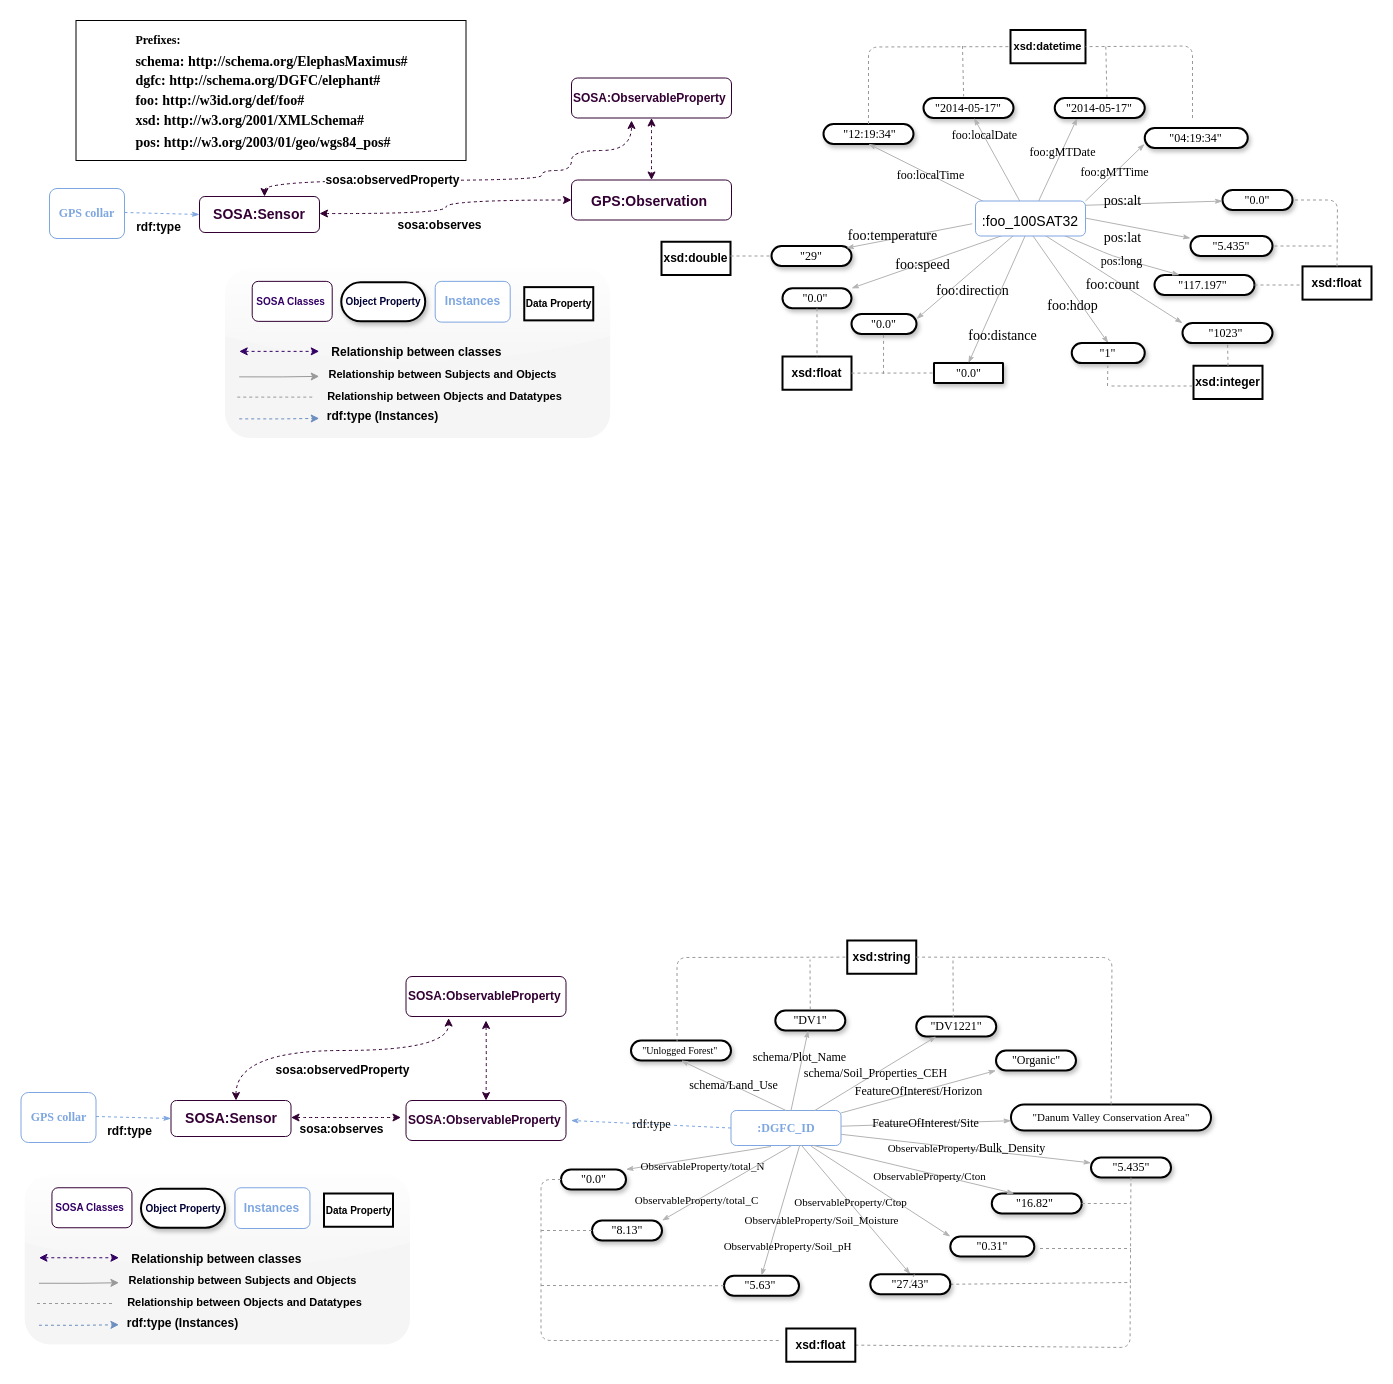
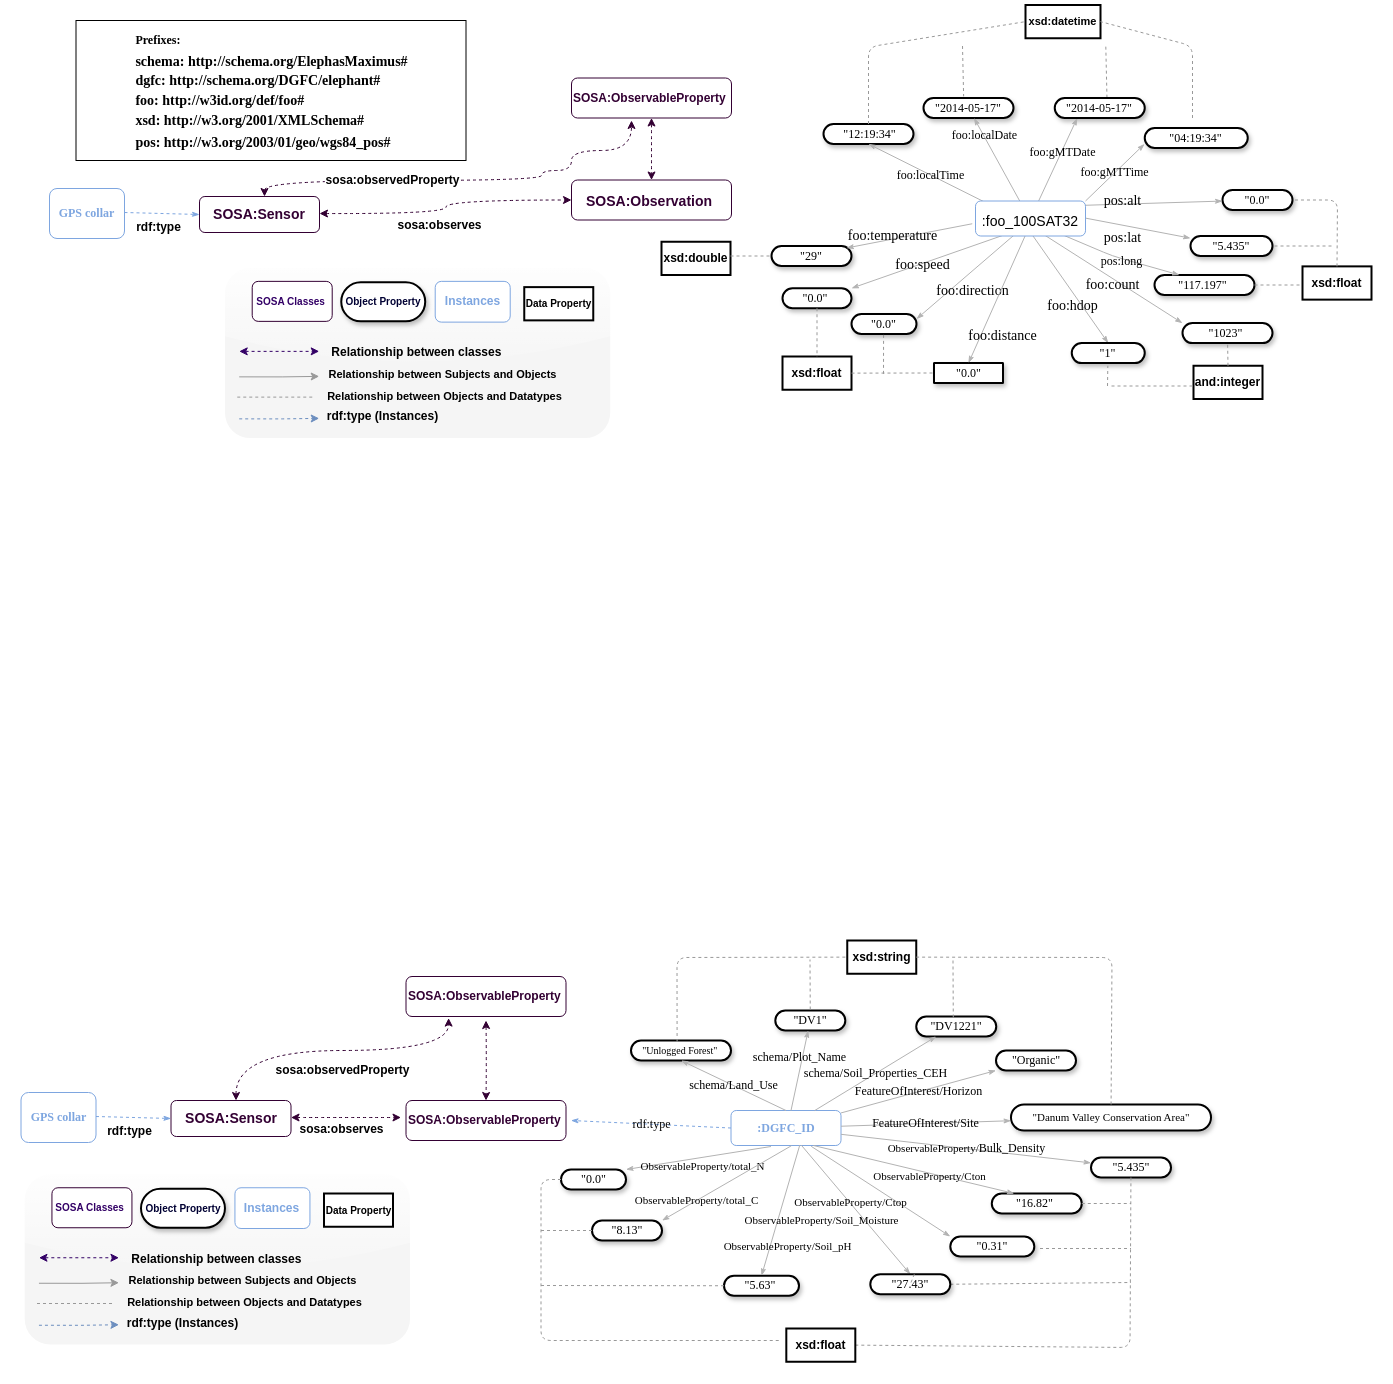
(1048, 47) -> (1063, 22)
(652, 201) -> (652, 201)
(1228, 383) -> (1228, 383)
